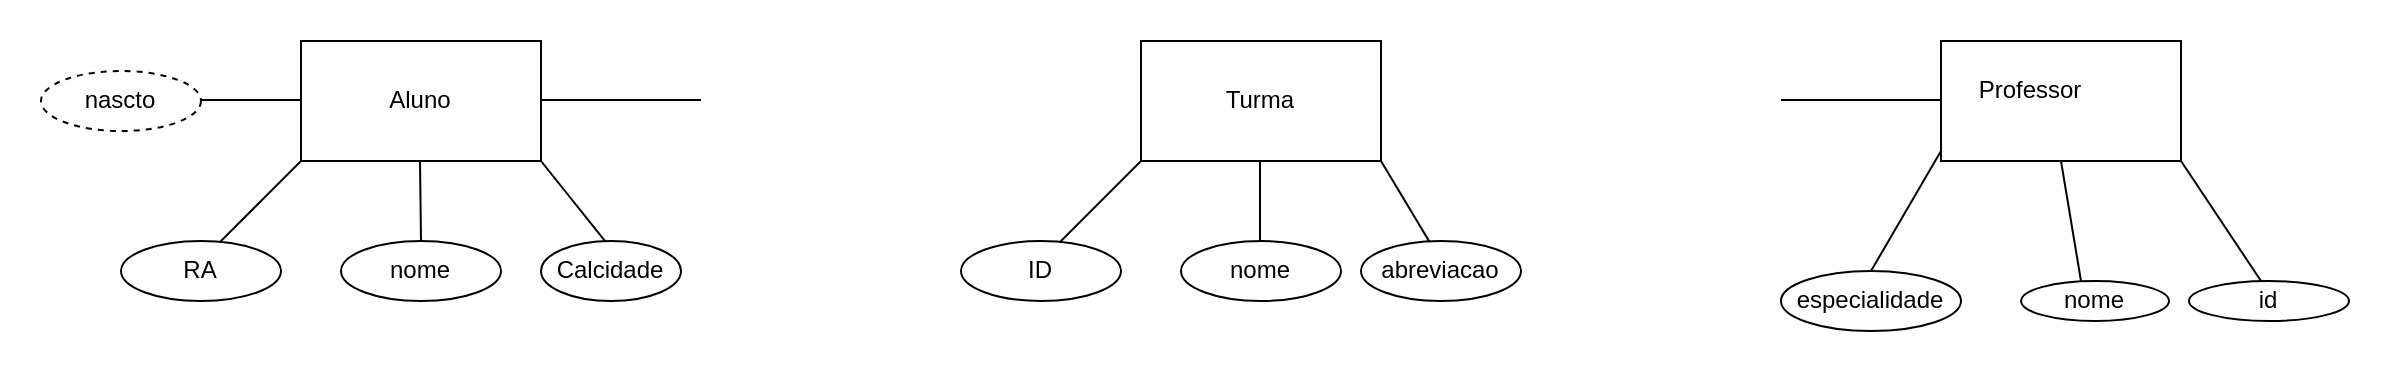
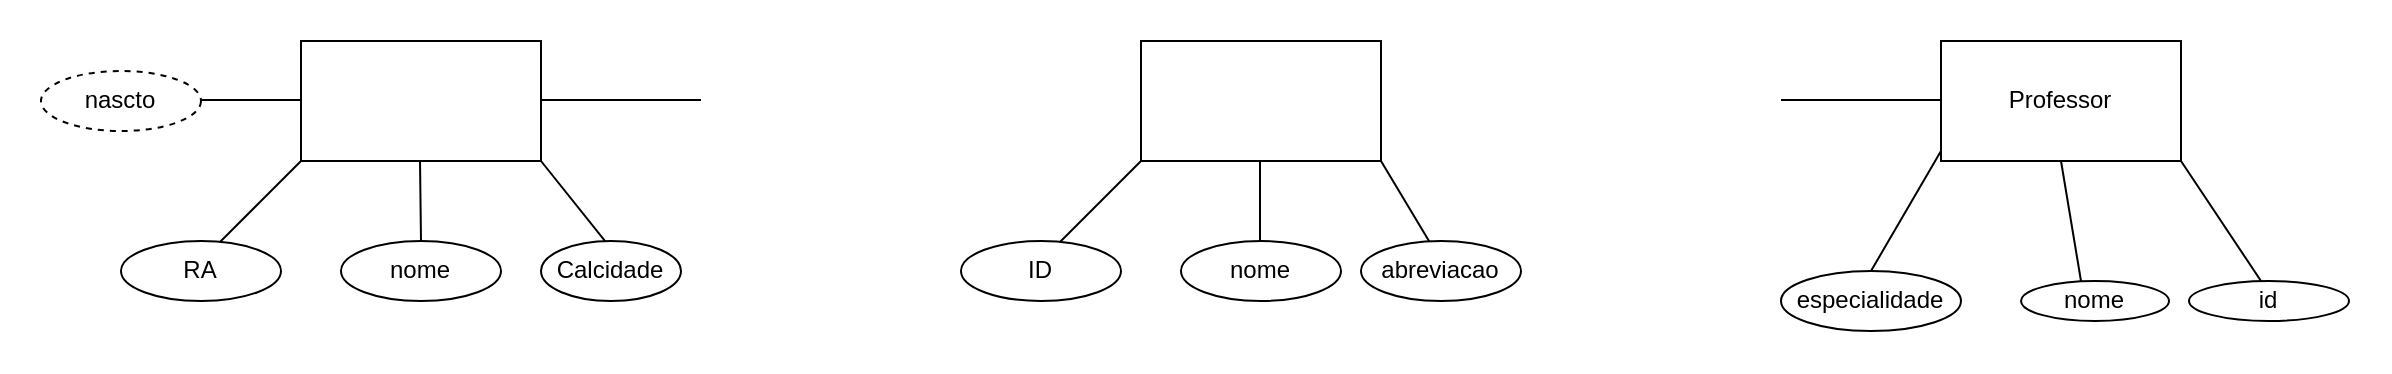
(2031, 91) -> (2061, 101)
(421, 101) -> none
(1261, 101) -> none
